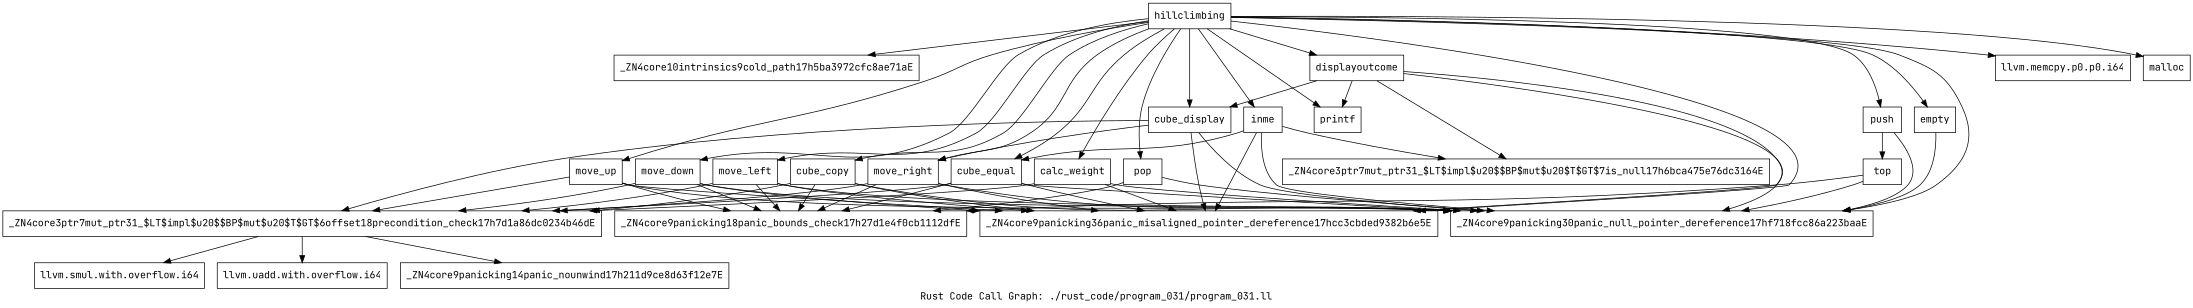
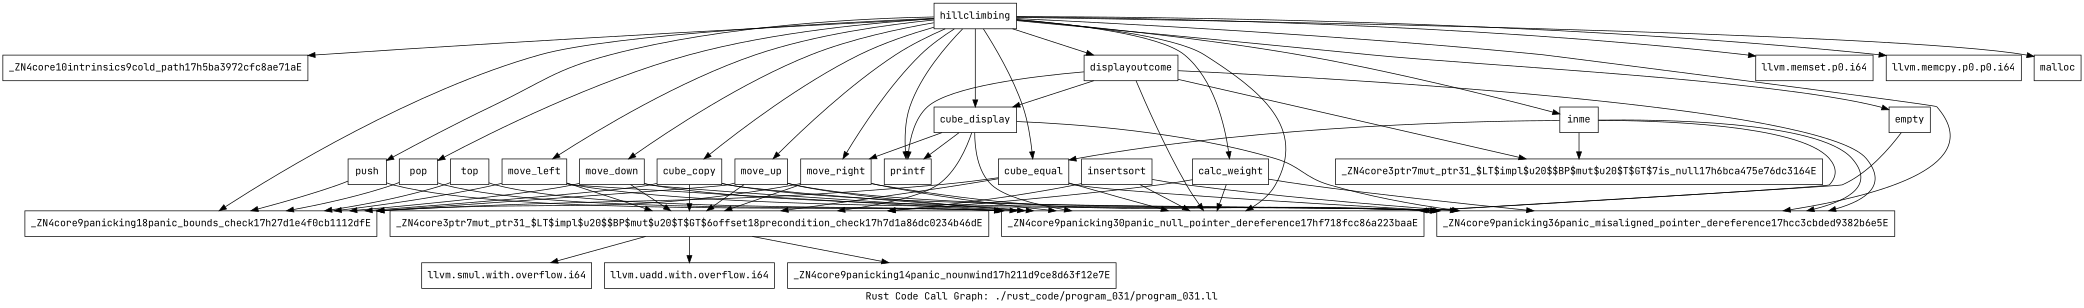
none -> (562, 50)
none -> (1814, 68)
(1882, 142) -> (303, 196)
none -> (944, 144)
none -> (1117, 172)
